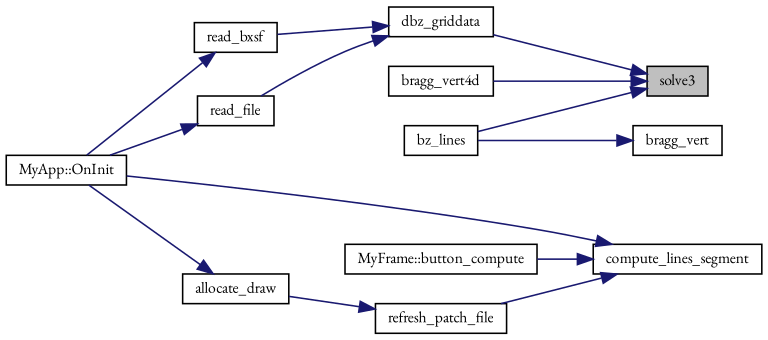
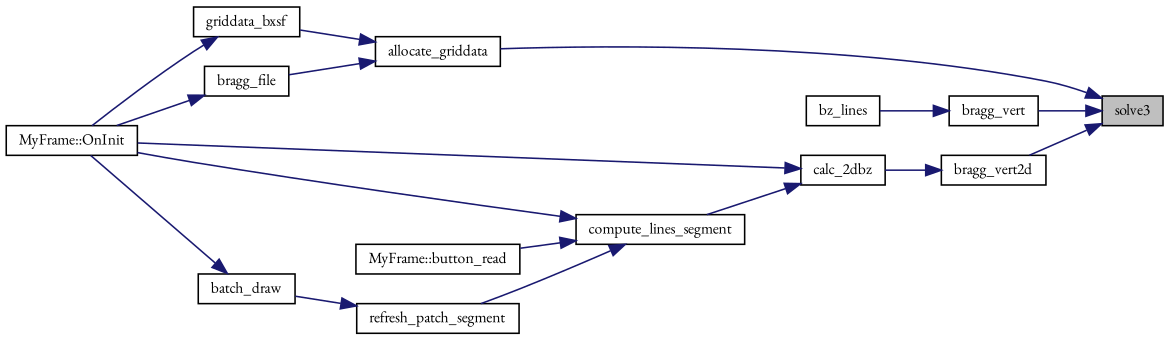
(441, 22) -> (438, 52)
(236, 37) -> (247, 22)
(441, 81) -> (994, 170)
(236, 111) -> (247, 81)
(555, 112) -> (1062, 111)
(66, 170) -> (72, 140)
none -> (843, 170)
(441, 259) -> (438, 259)
(236, 289) -> (247, 289)
(441, 318) -> (438, 318)
